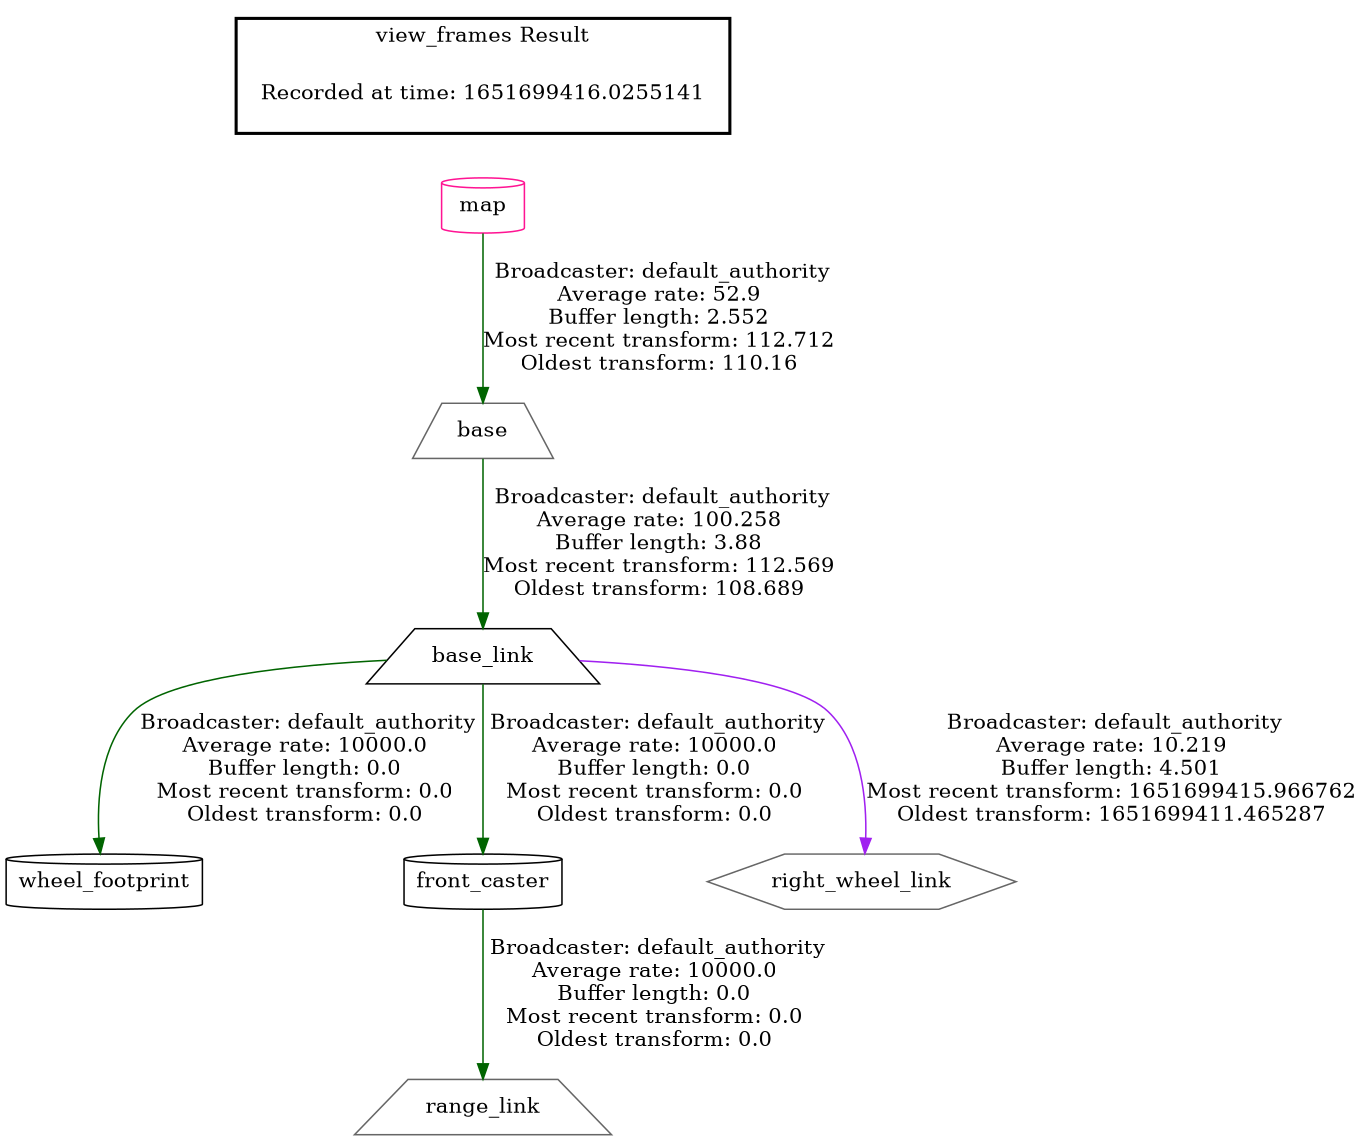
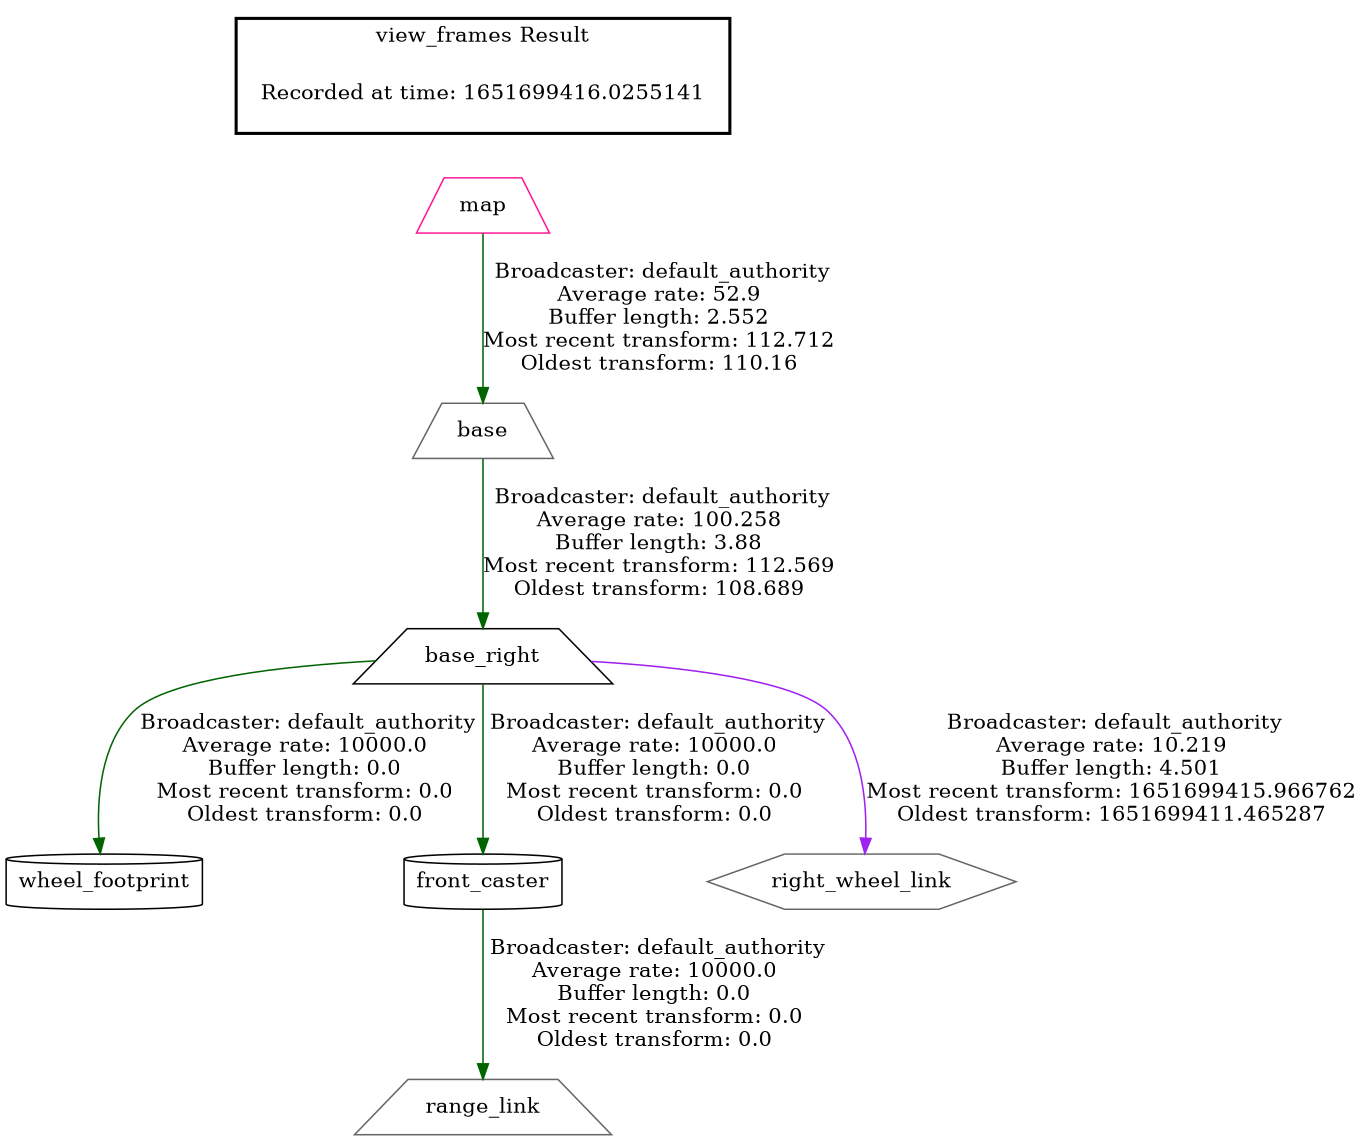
(483, 205) -> (483, 205)
(483, 656) -> (483, 656)
